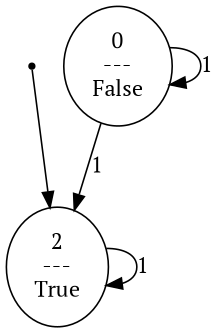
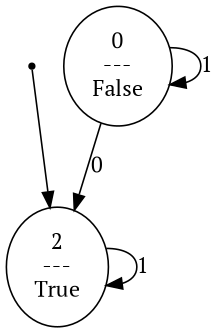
(97, 167) -> (97, 167)
